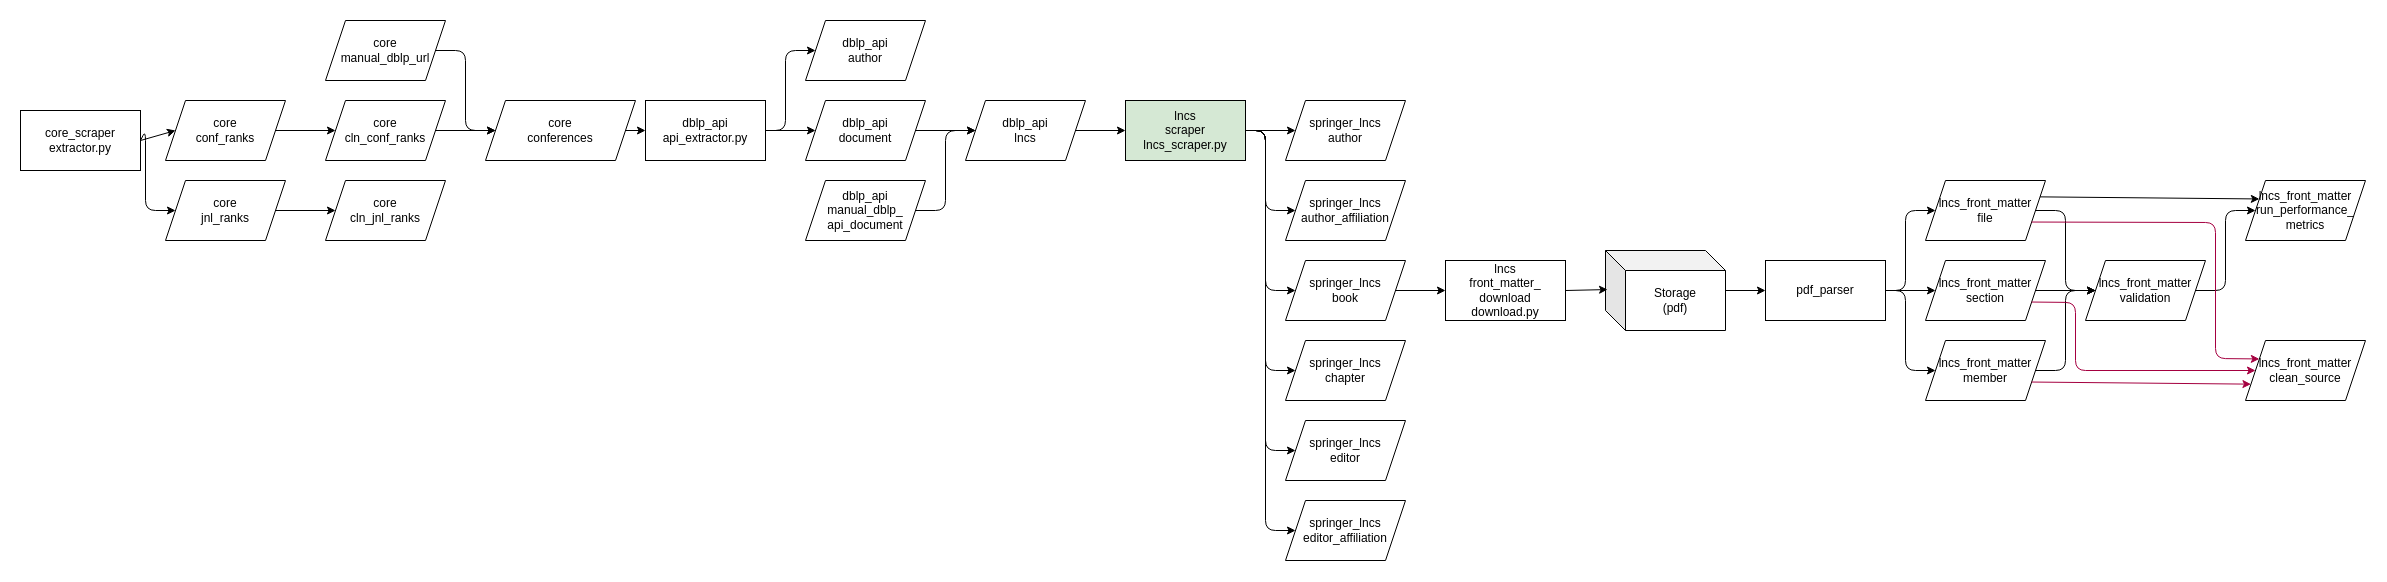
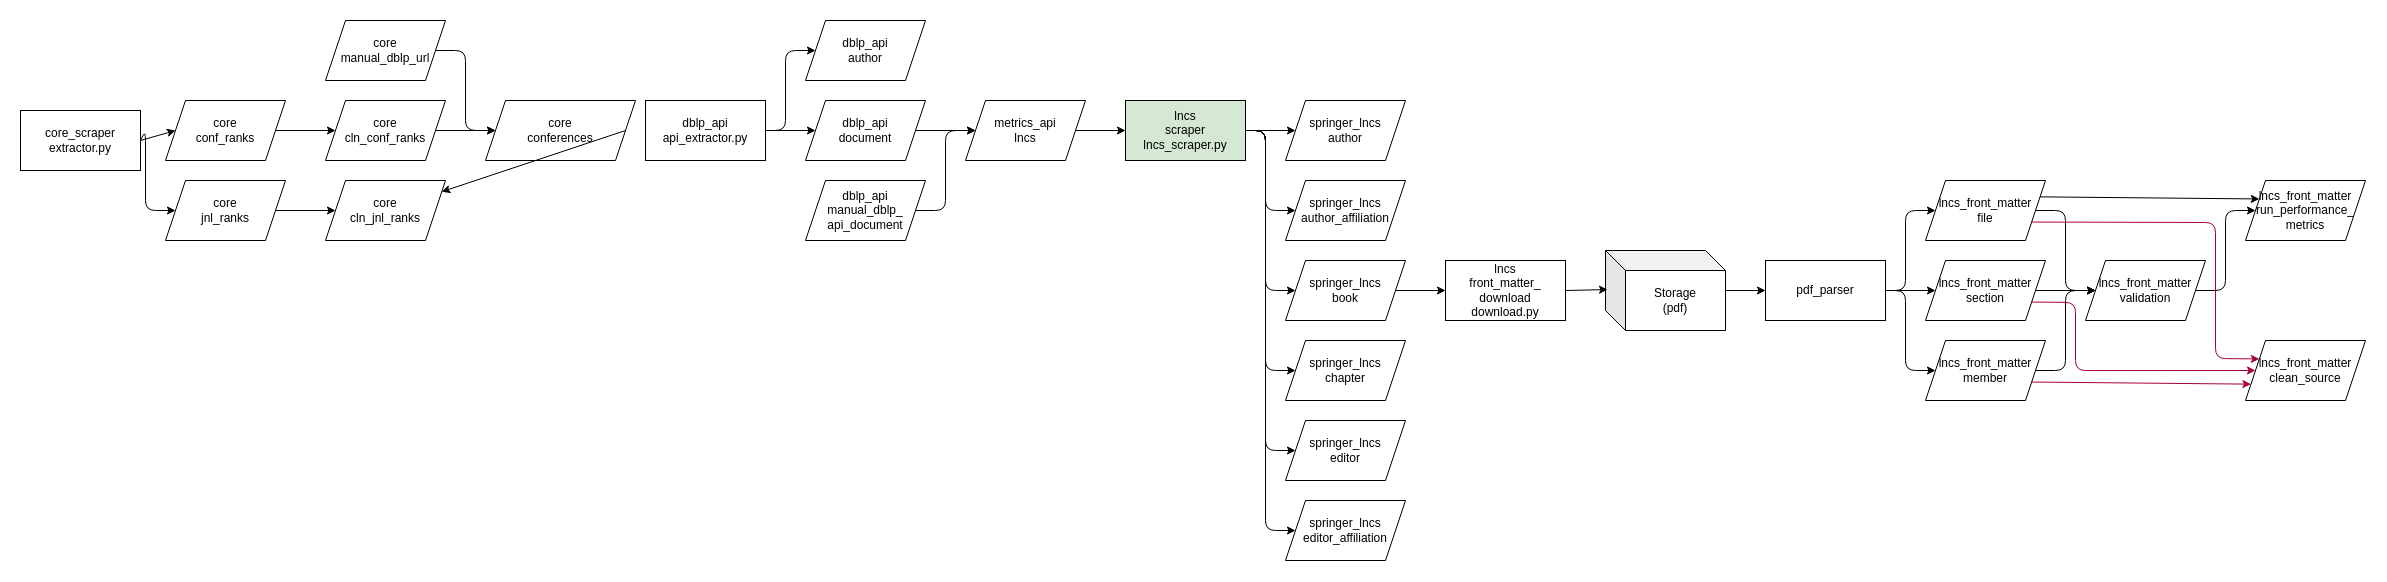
(632, 131) -> (537, 160)
(1026, 131) -> (1026, 131)
